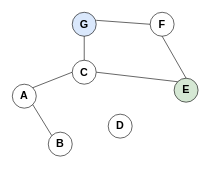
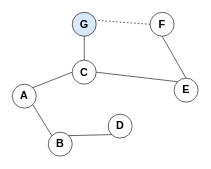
(123, 22) -> (123, 22)
(186, 90) -> (186, 90)
none -> (91, 135)
